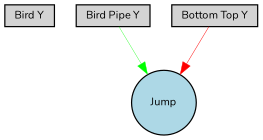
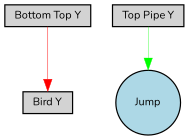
(113, 16) -> (148, 16)
(198, 45) -> (48, 53)
